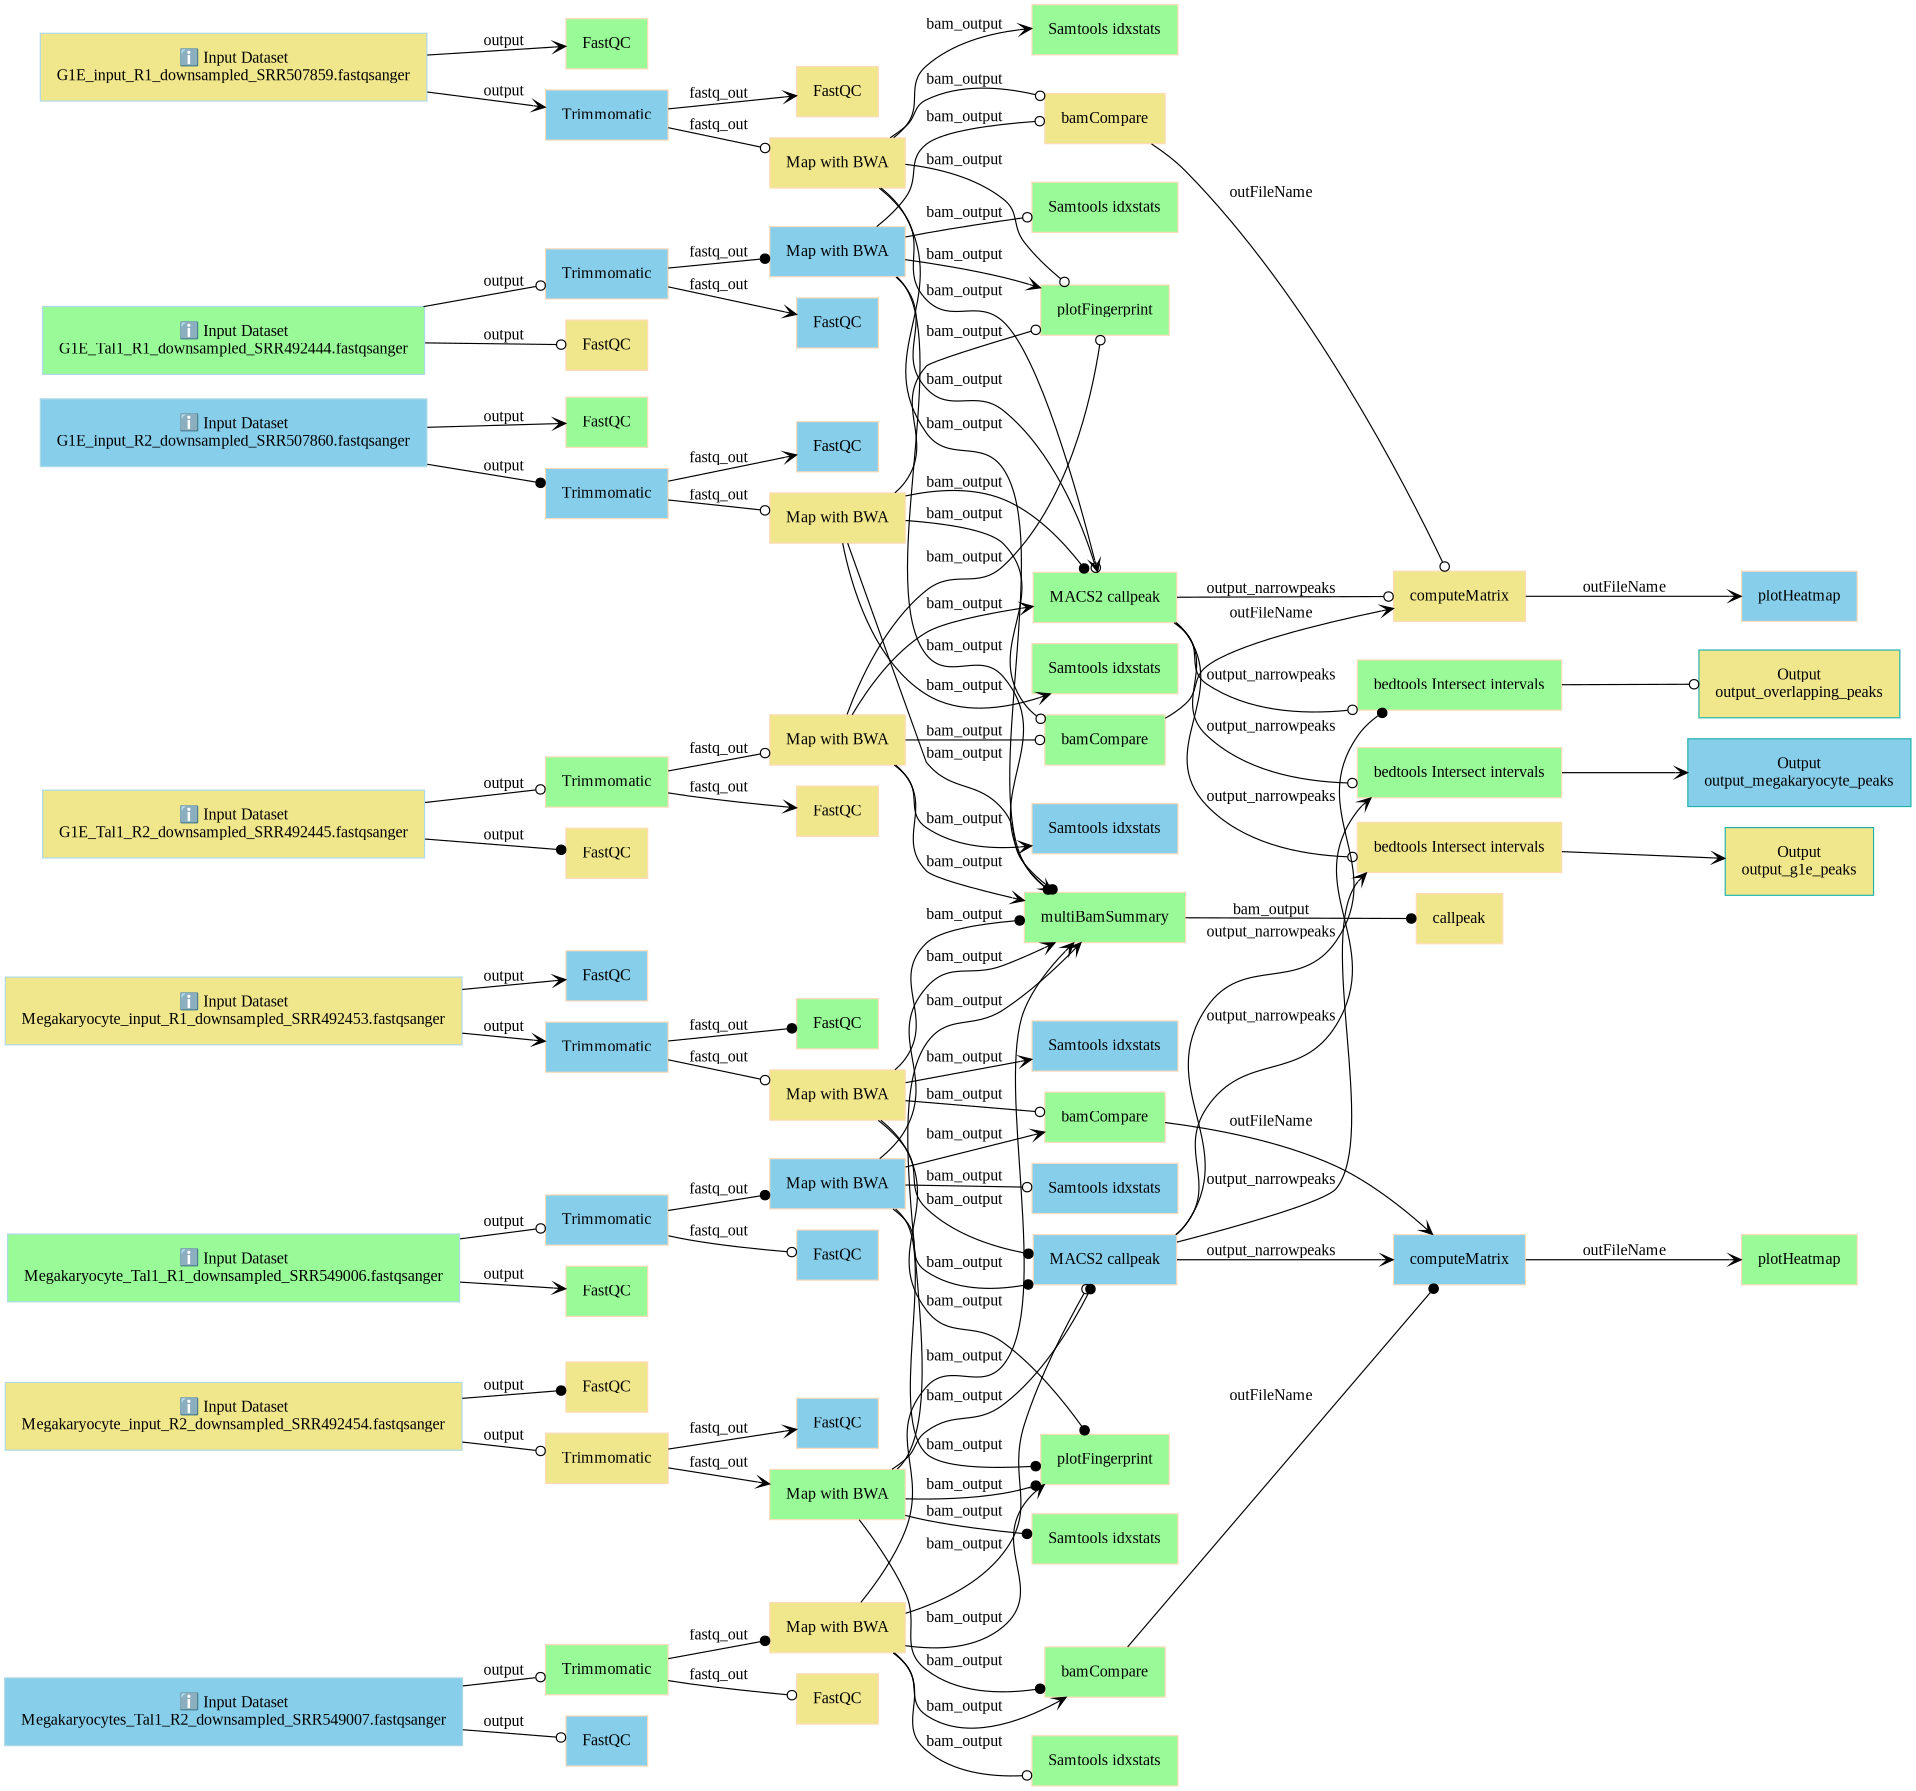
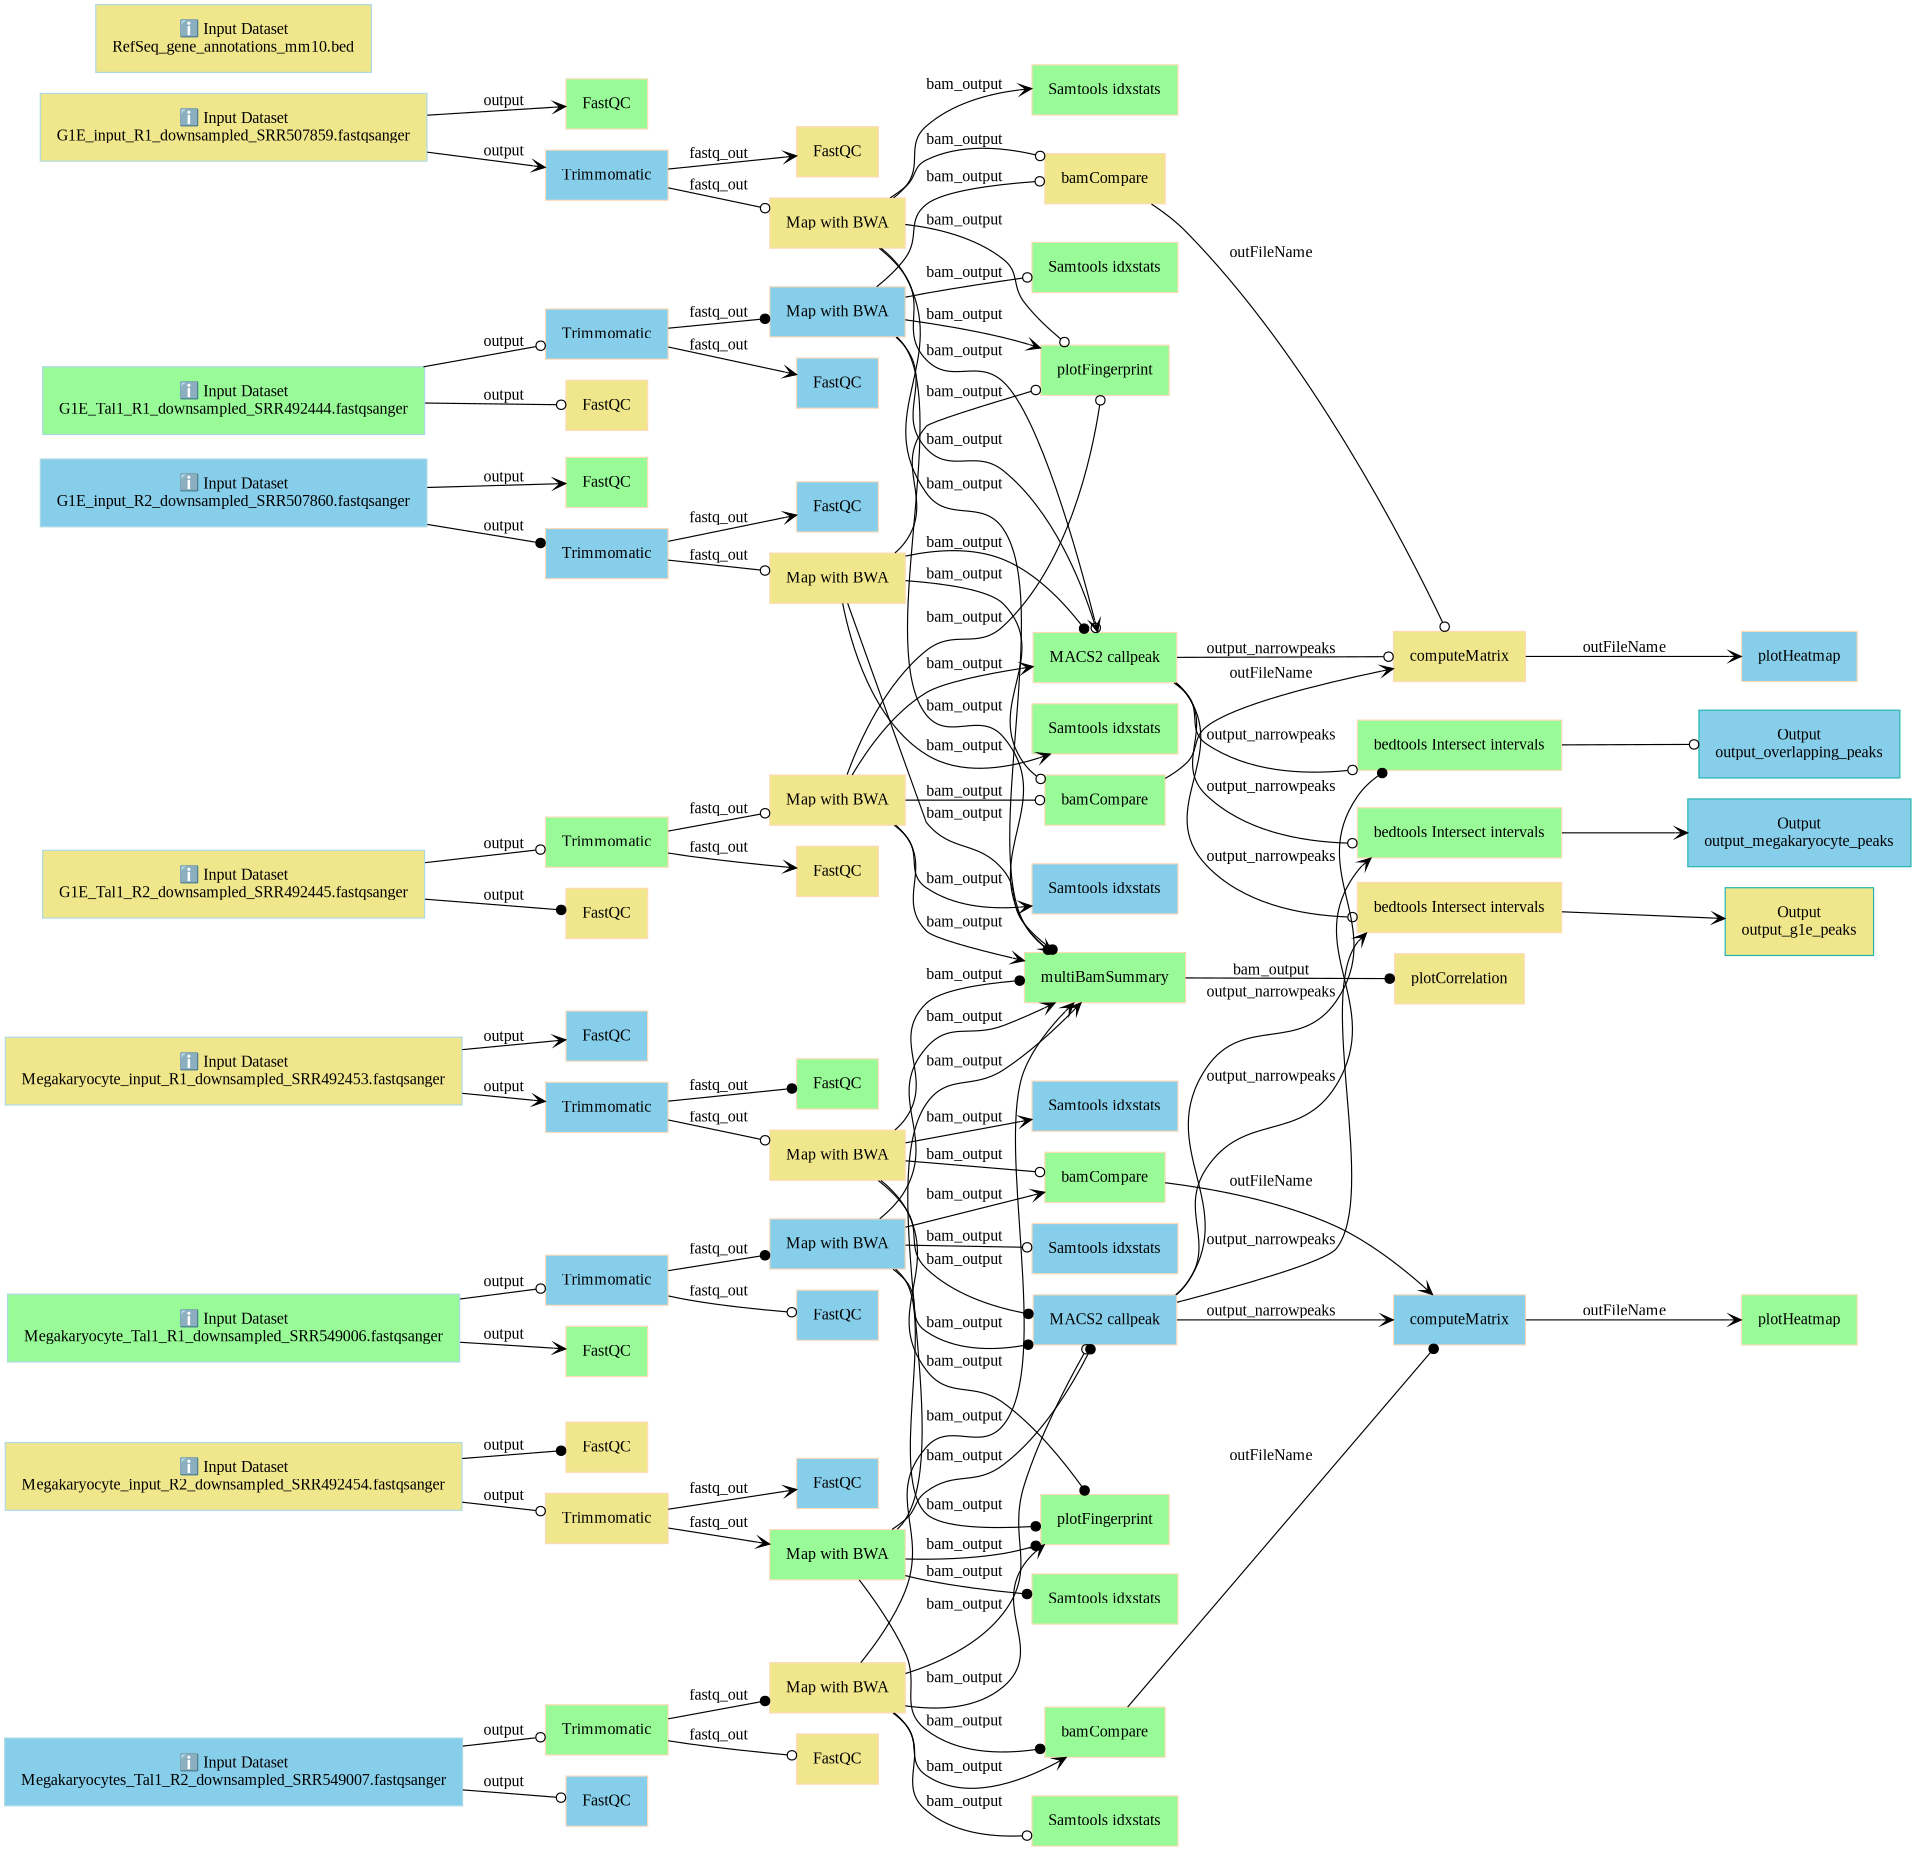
none -> (234, 39)
(1799, 684) -> (1799, 744)
(1459, 919) -> (1459, 979)
